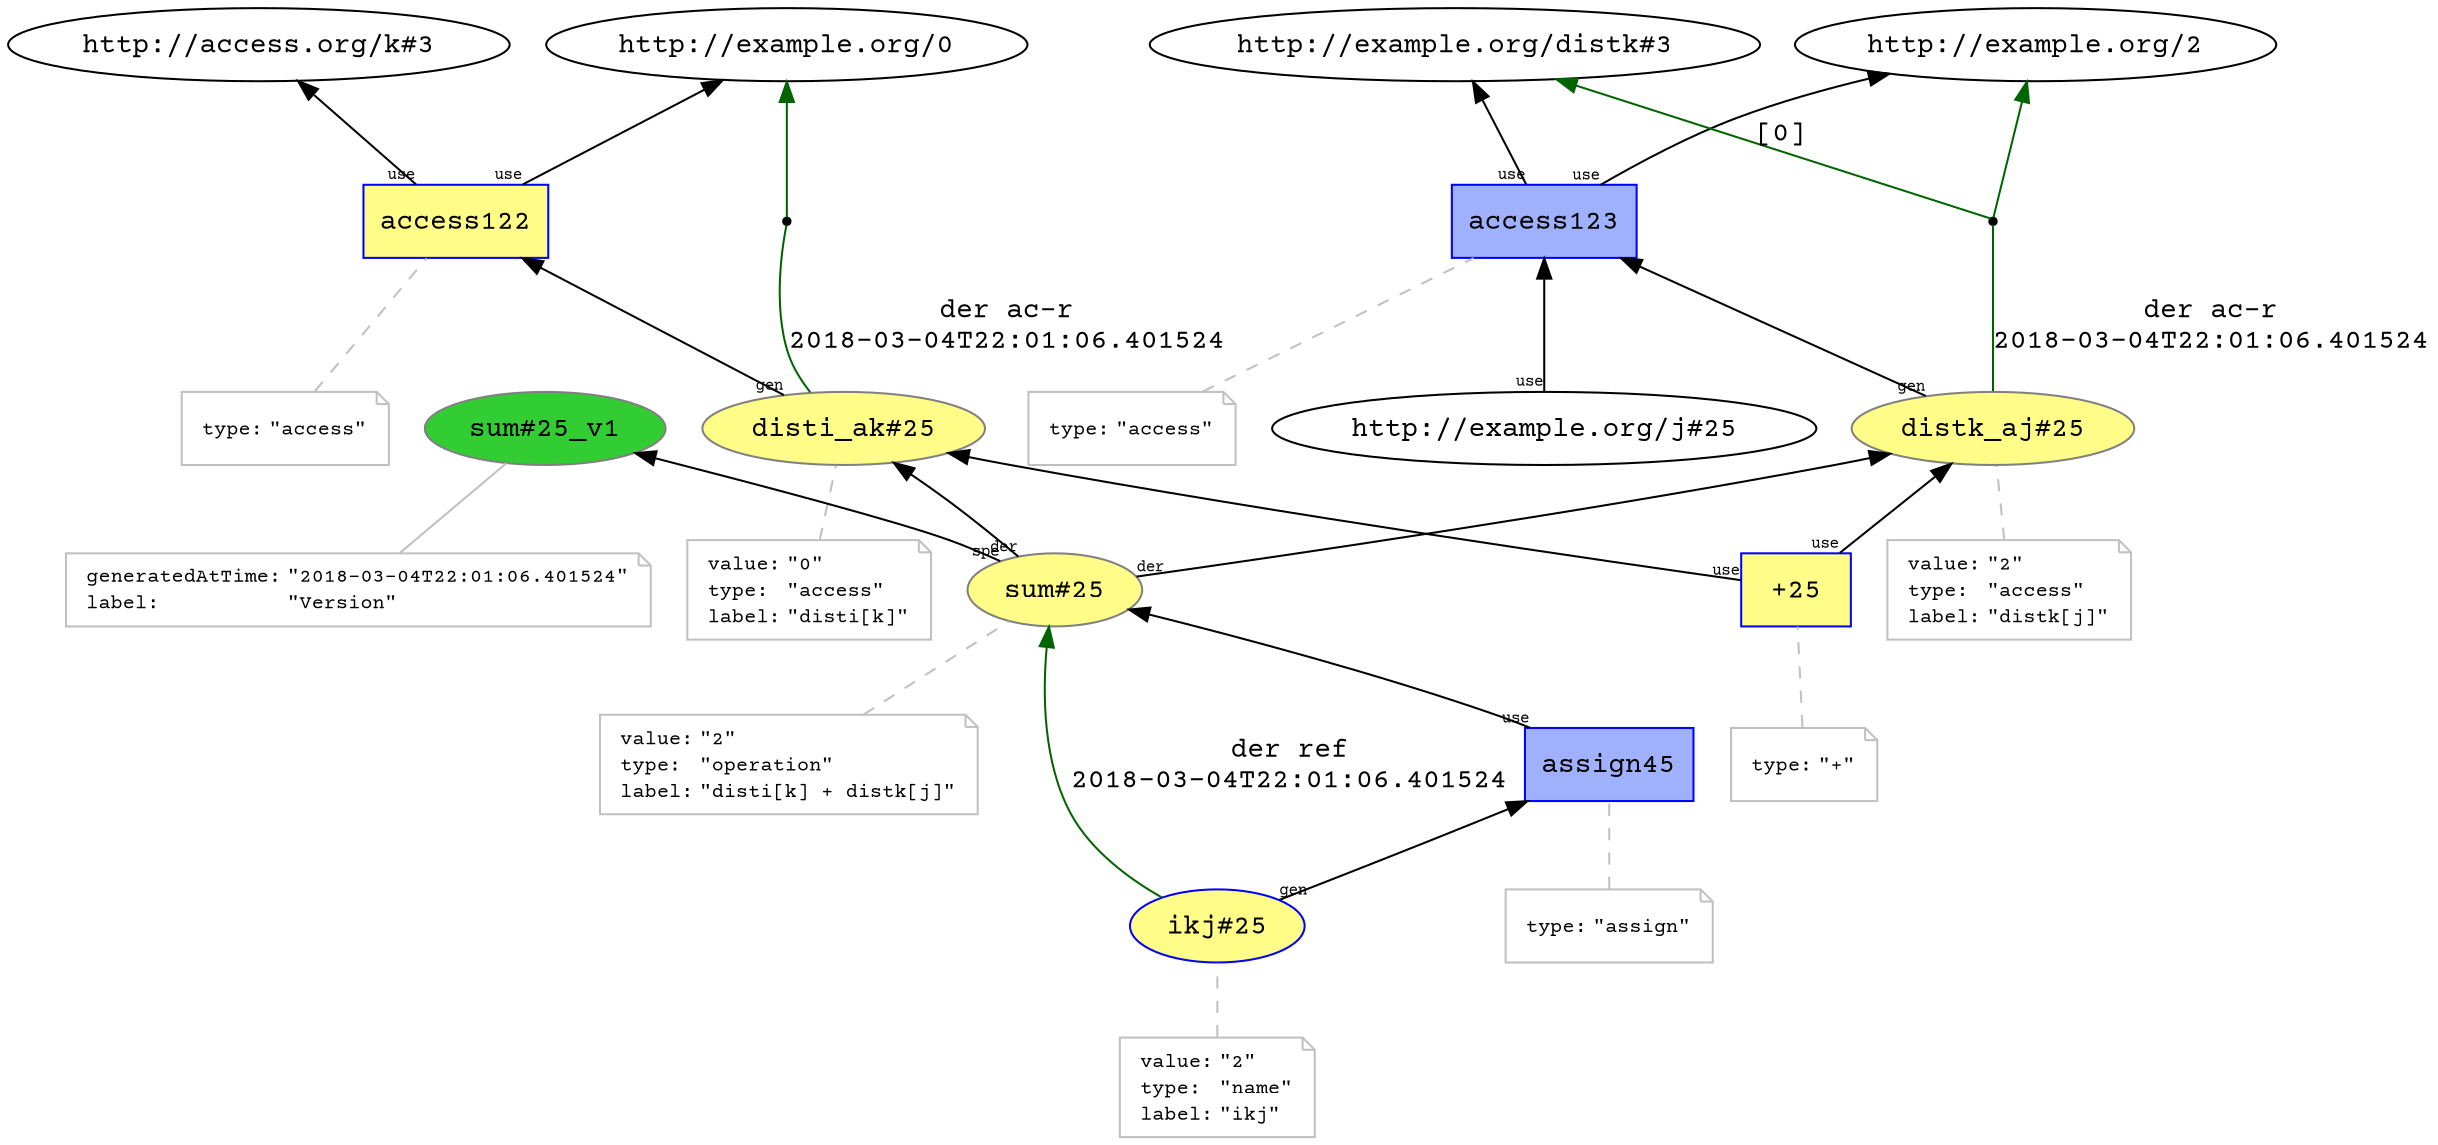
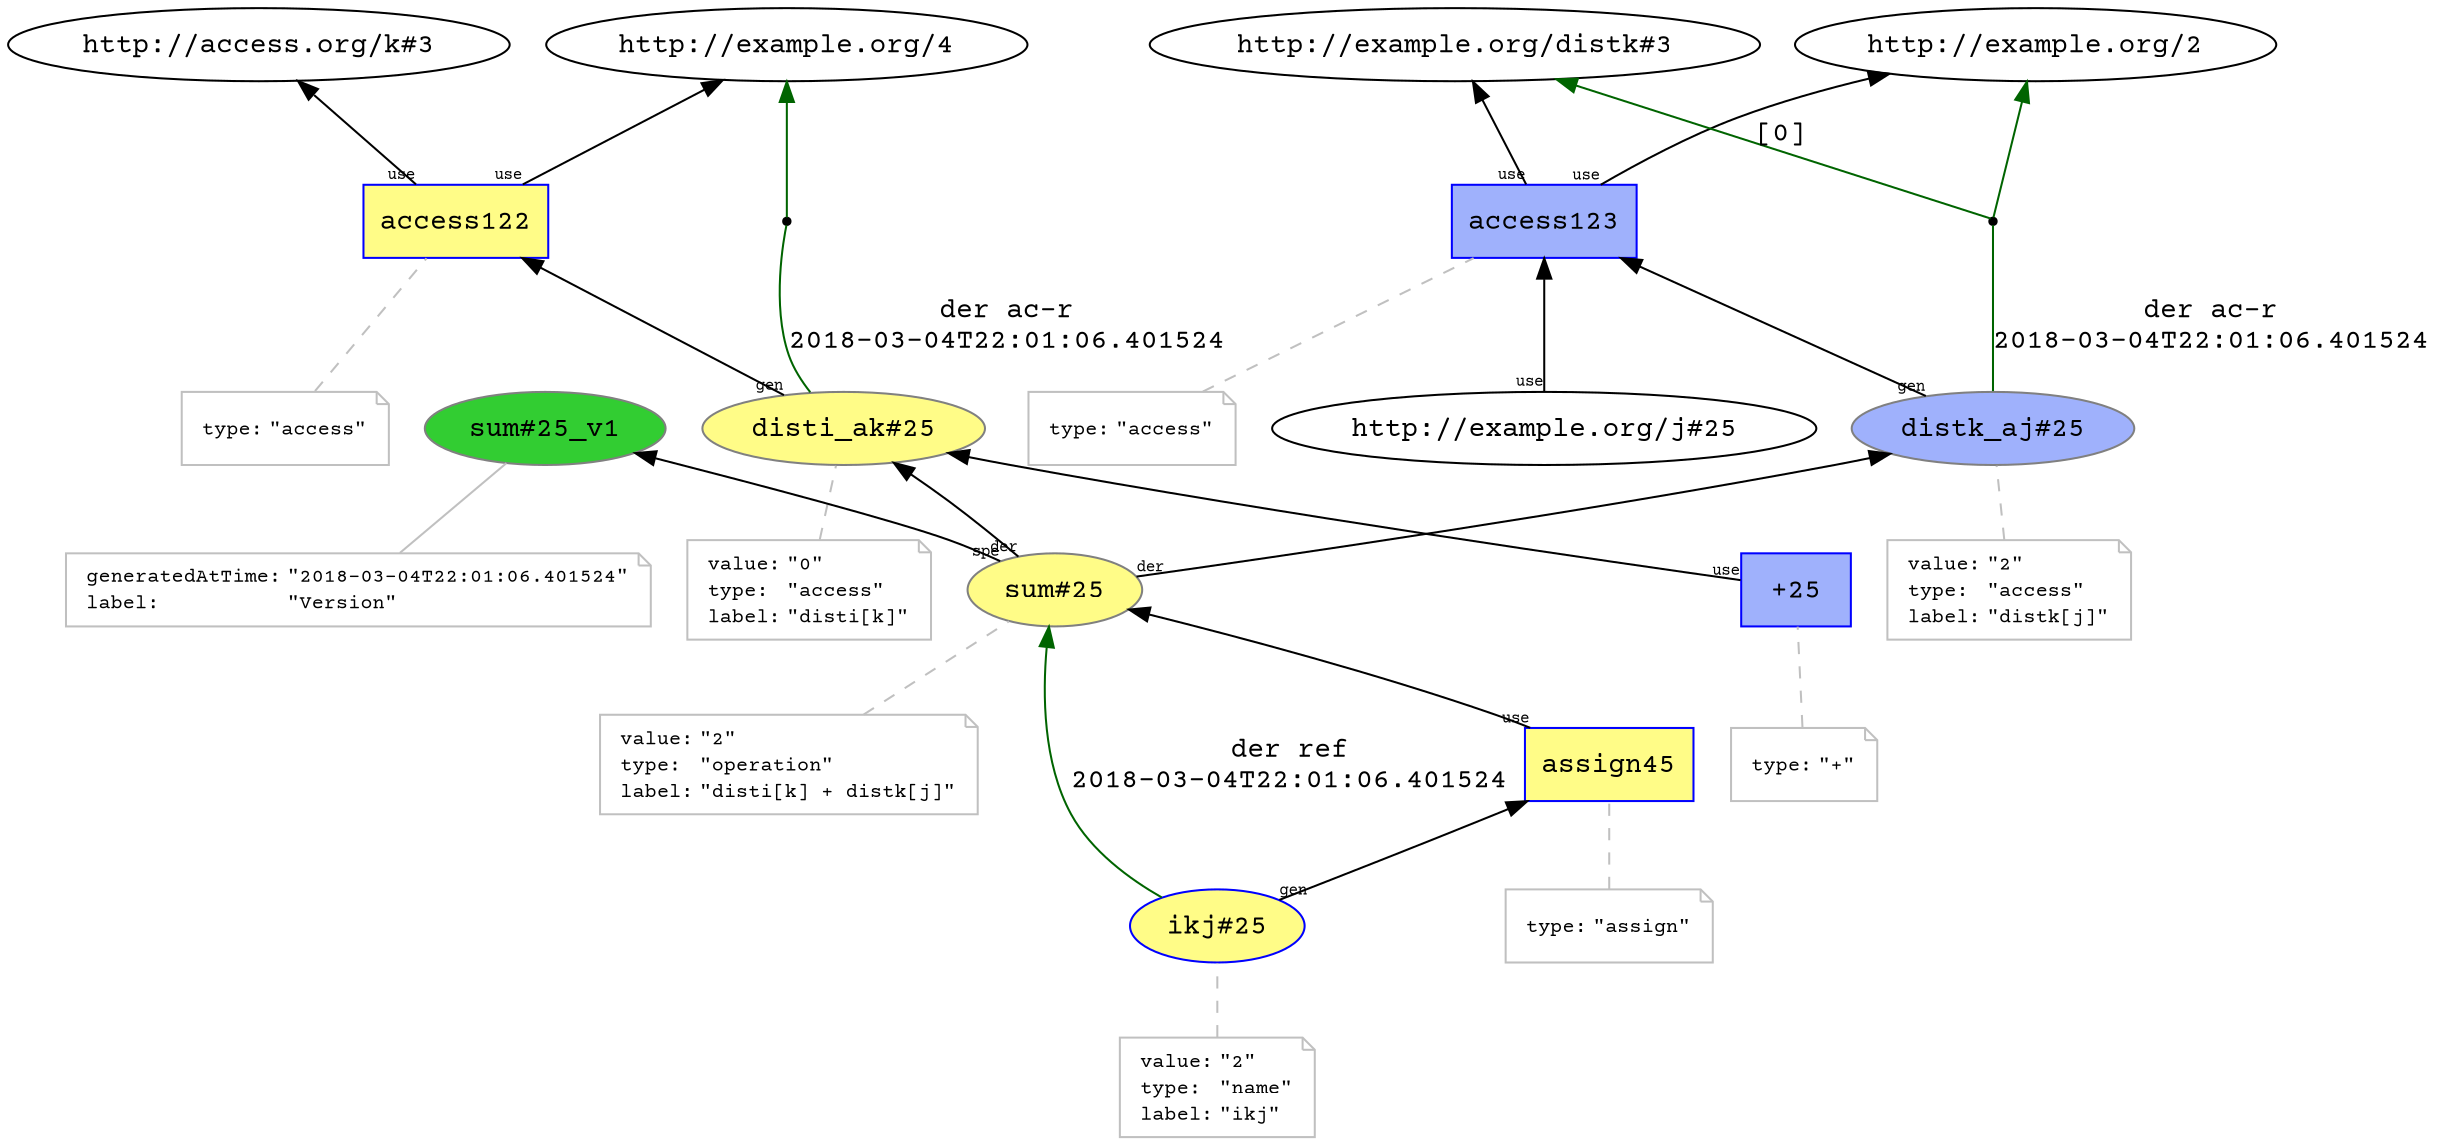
(787, 45) -> (787, 45)
(1993, 428) -> (1993, 428)
(1887, 515) -> none
(1796, 590) -> (1796, 590)
(1609, 765) -> (1609, 765)
